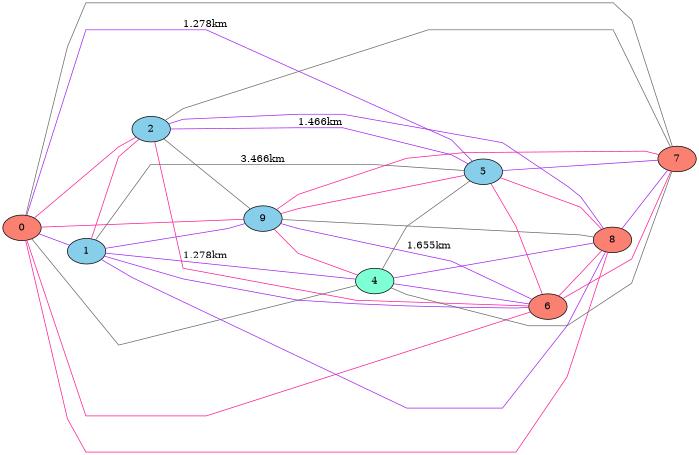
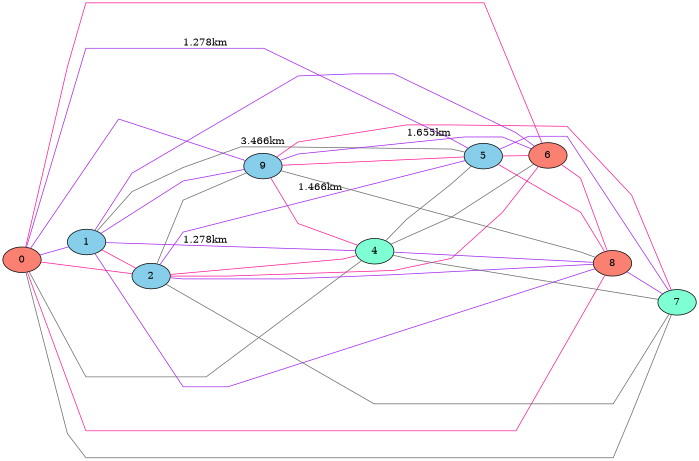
(677, 159) -> (677, 302)
(142, 223) -> (112, 129)
(635, 251) -> none
none -> (264, 266)
(461, 294) -> (465, 209)
